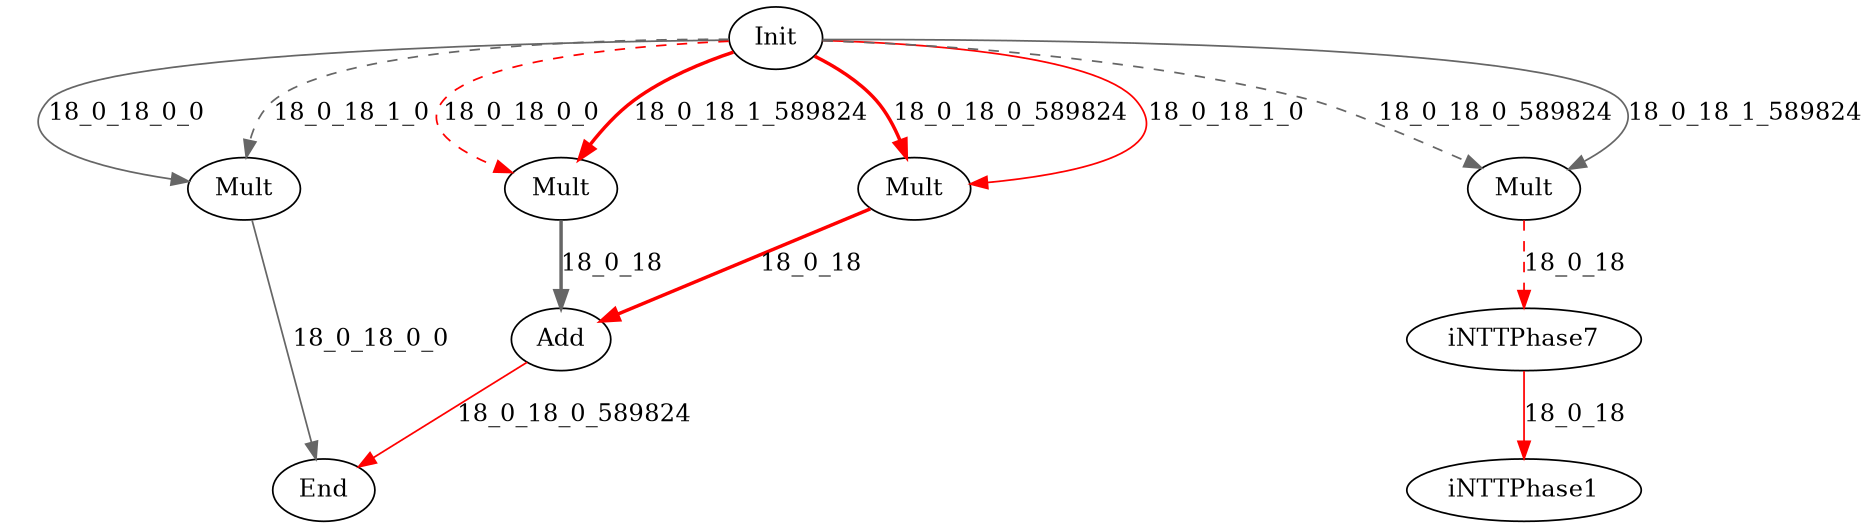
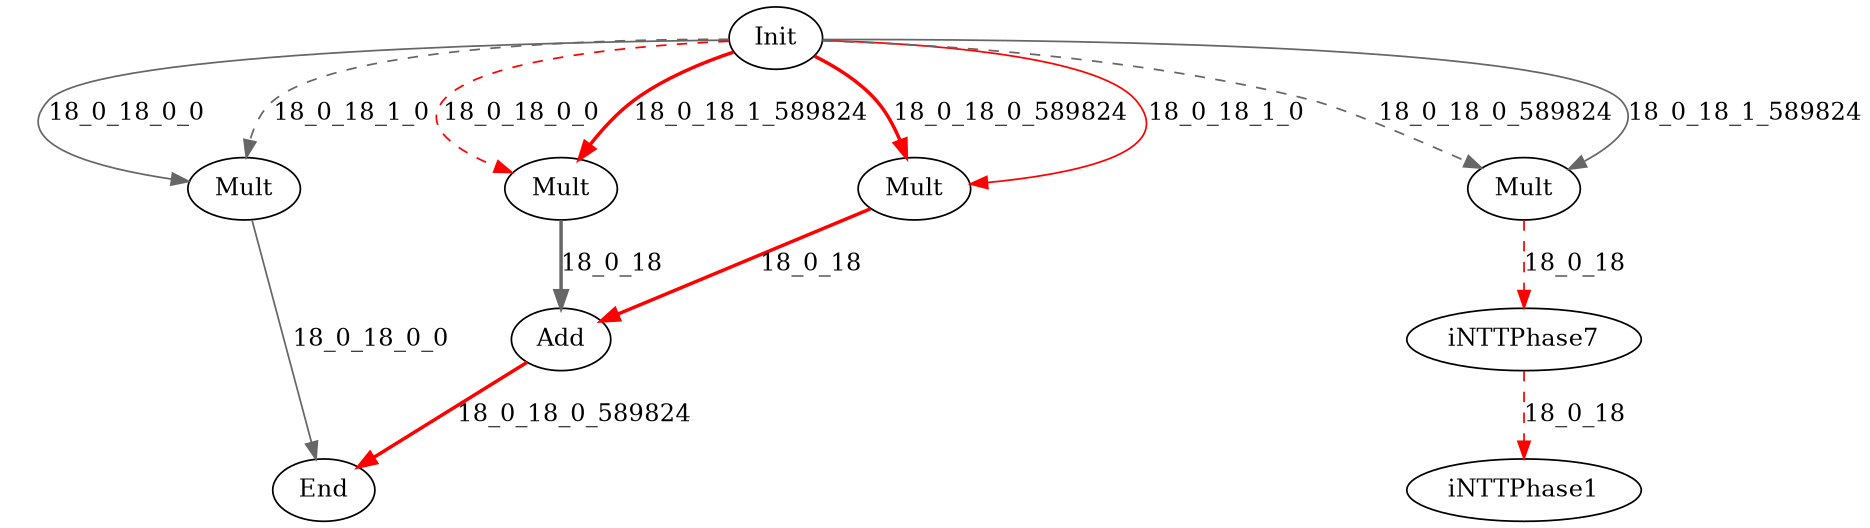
(1524, 406) -> (1524, 406)
(450, 410) -> (450, 410)
